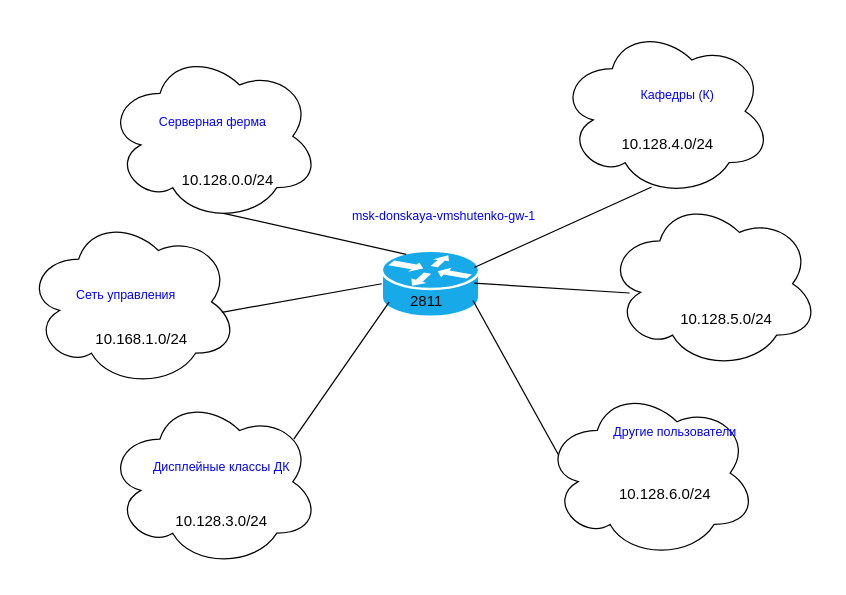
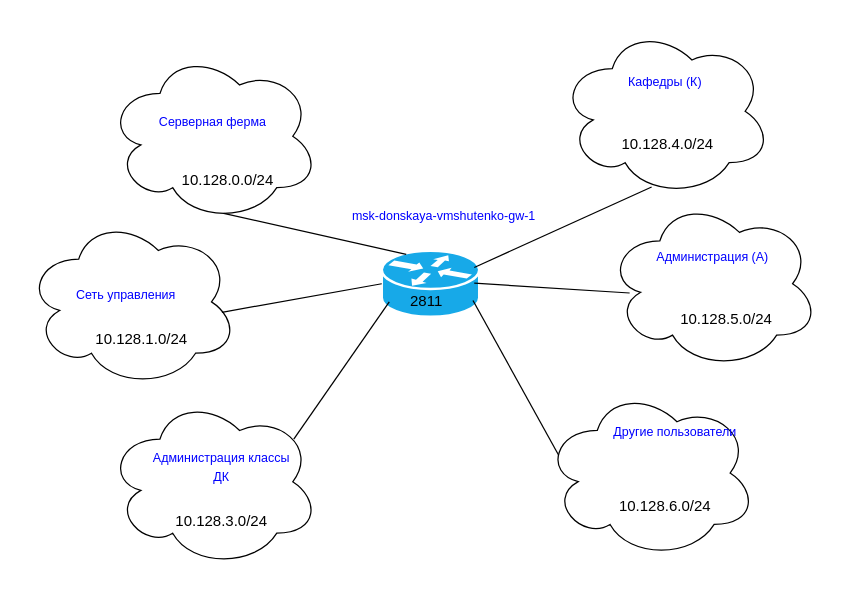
(678, 94) -> (666, 82)
none -> (713, 257)
(142, 339) -> (142, 339)
(222, 467) -> (222, 467)
(666, 494) -> (666, 507)
